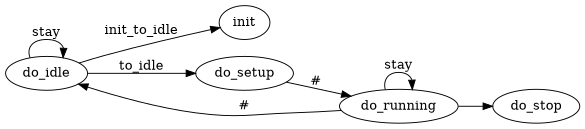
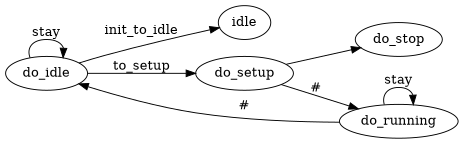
(245, 23) -> (245, 23)
(142, 66) -> (142, 66)
(471, 106) -> (319, 57)
